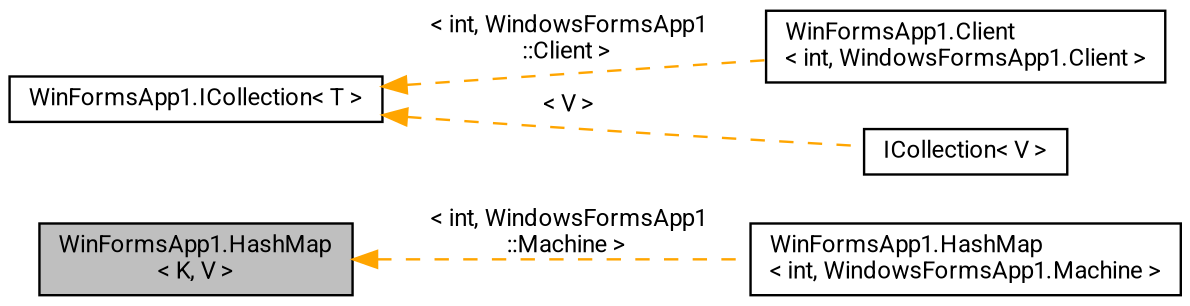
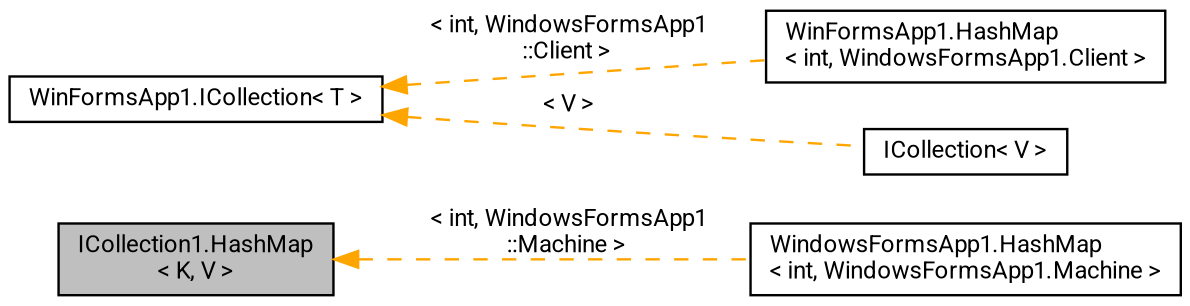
(966, 47) -> (966, 47)
(196, 259) -> (196, 259)
(966, 259) -> (966, 259)
